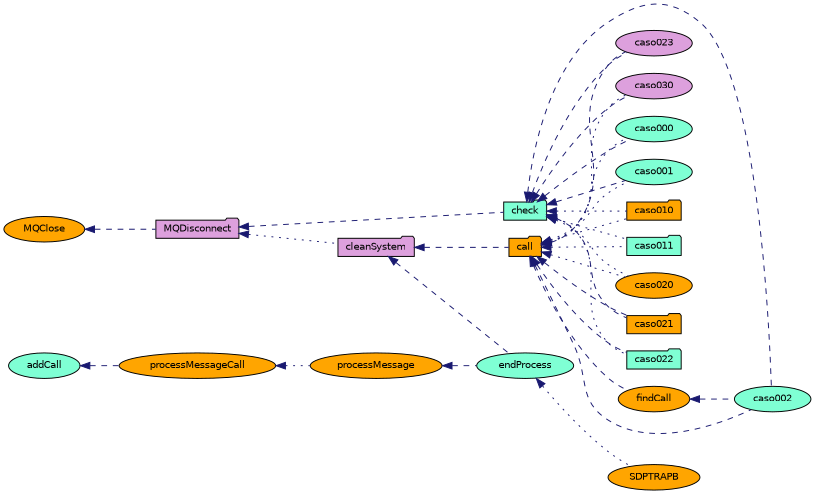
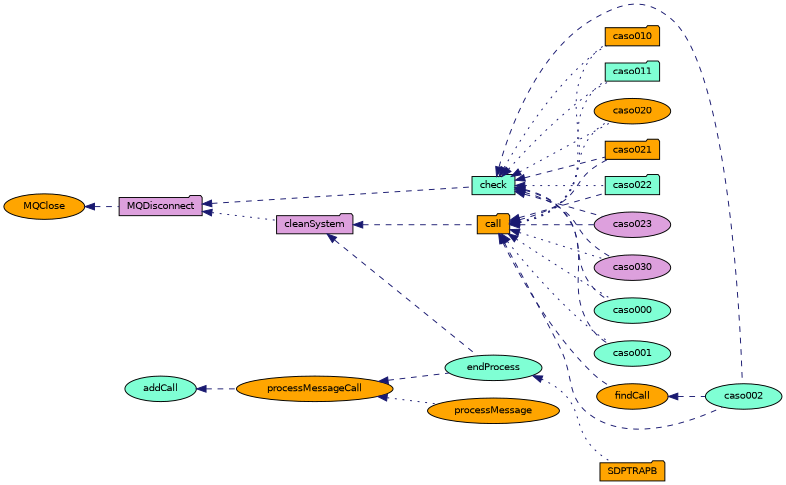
(464, 366) -> (418, 377)
(654, 477) -> (632, 472)
